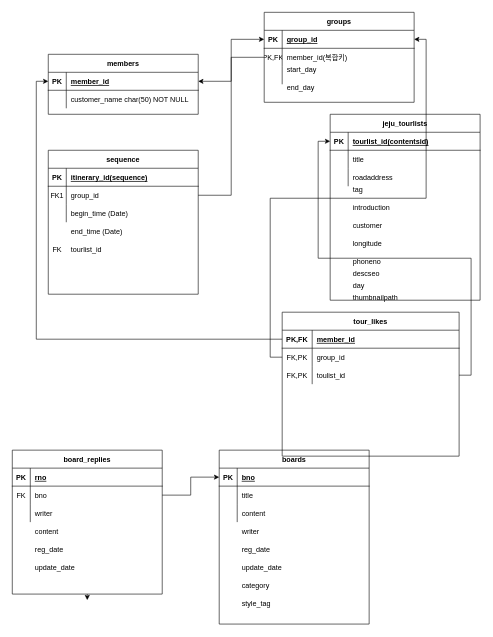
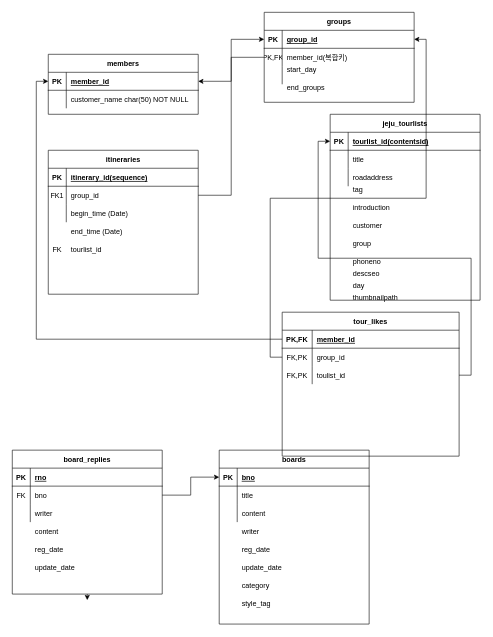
(301, 88) -> (307, 88)
(123, 160) -> (123, 160)
(369, 244) -> (363, 244)
